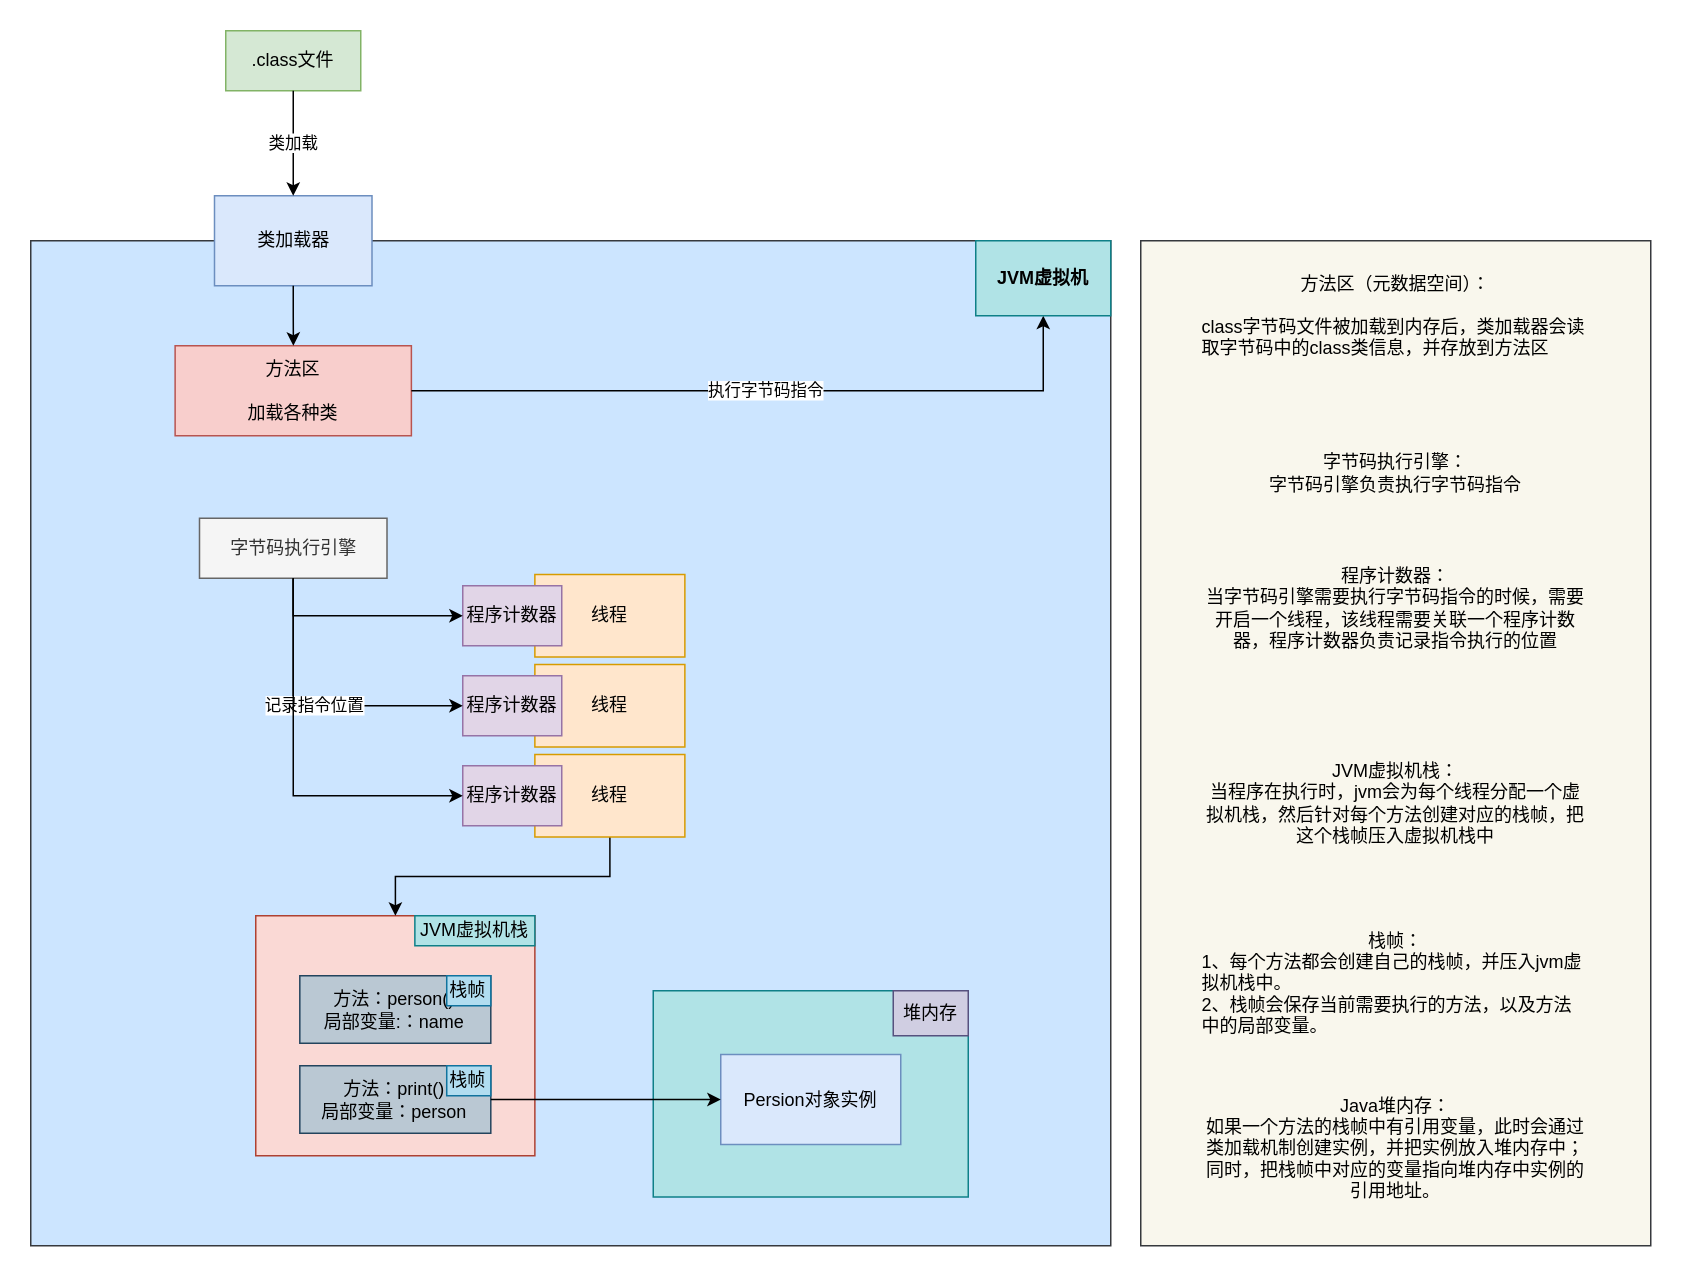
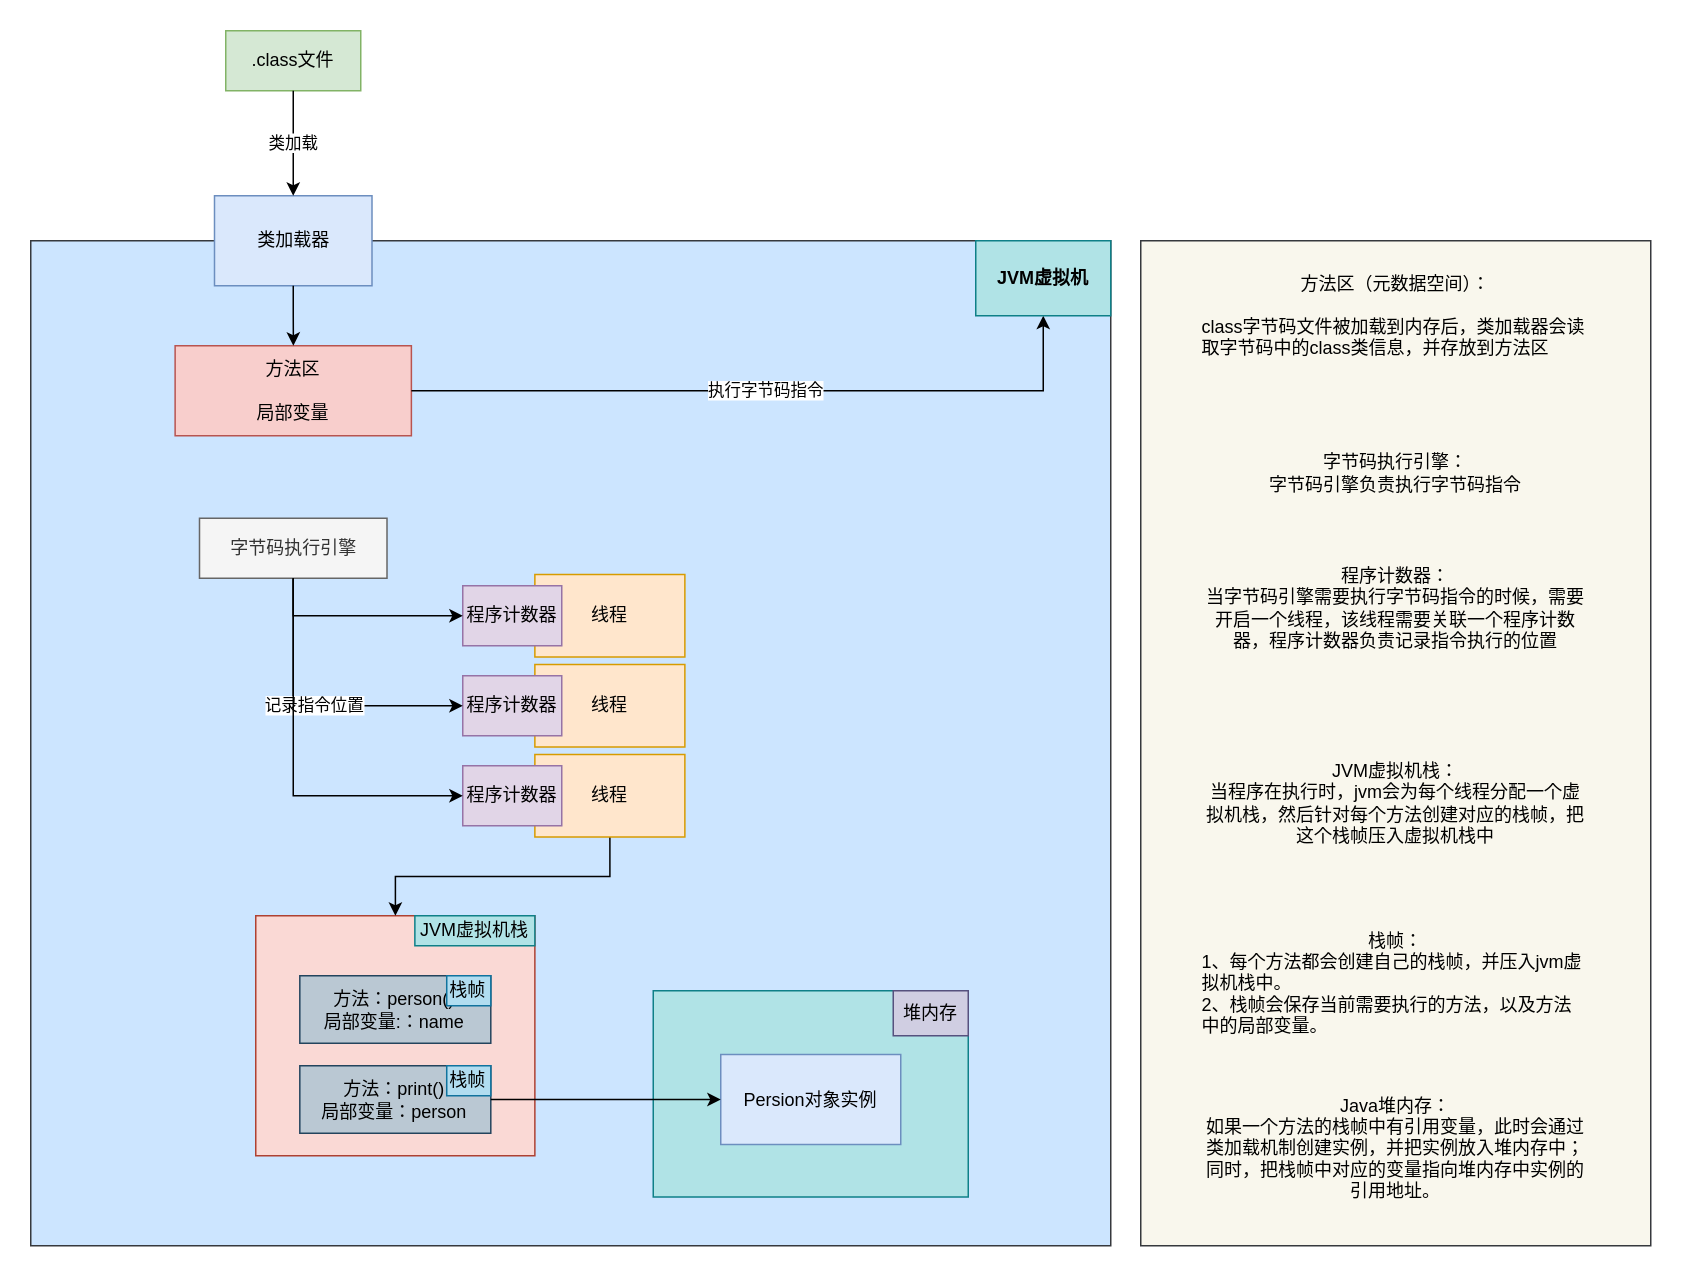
(293, 391) -> (293, 391)
